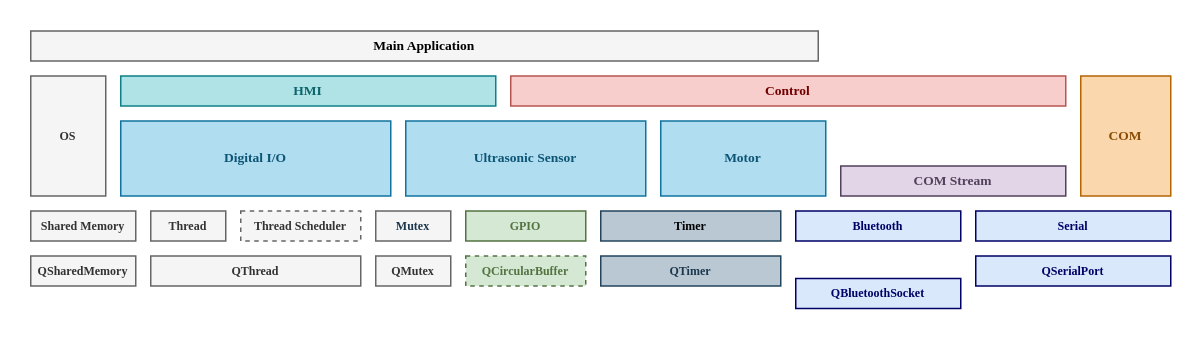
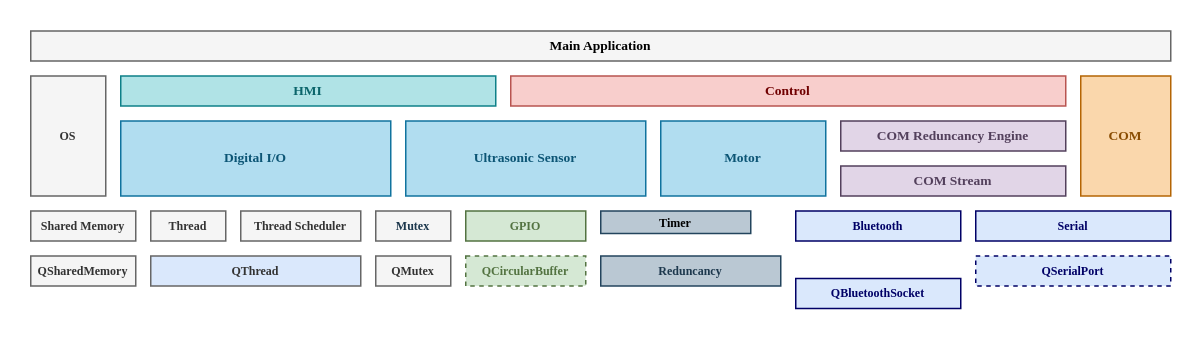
(425, 46) -> (601, 46)
none -> (953, 136)
(301, 226) -> (301, 226)
(691, 226) -> (676, 222)
(256, 271) -> (256, 271)
(691, 271) -> (691, 271)
(1073, 271) -> (1073, 271)
